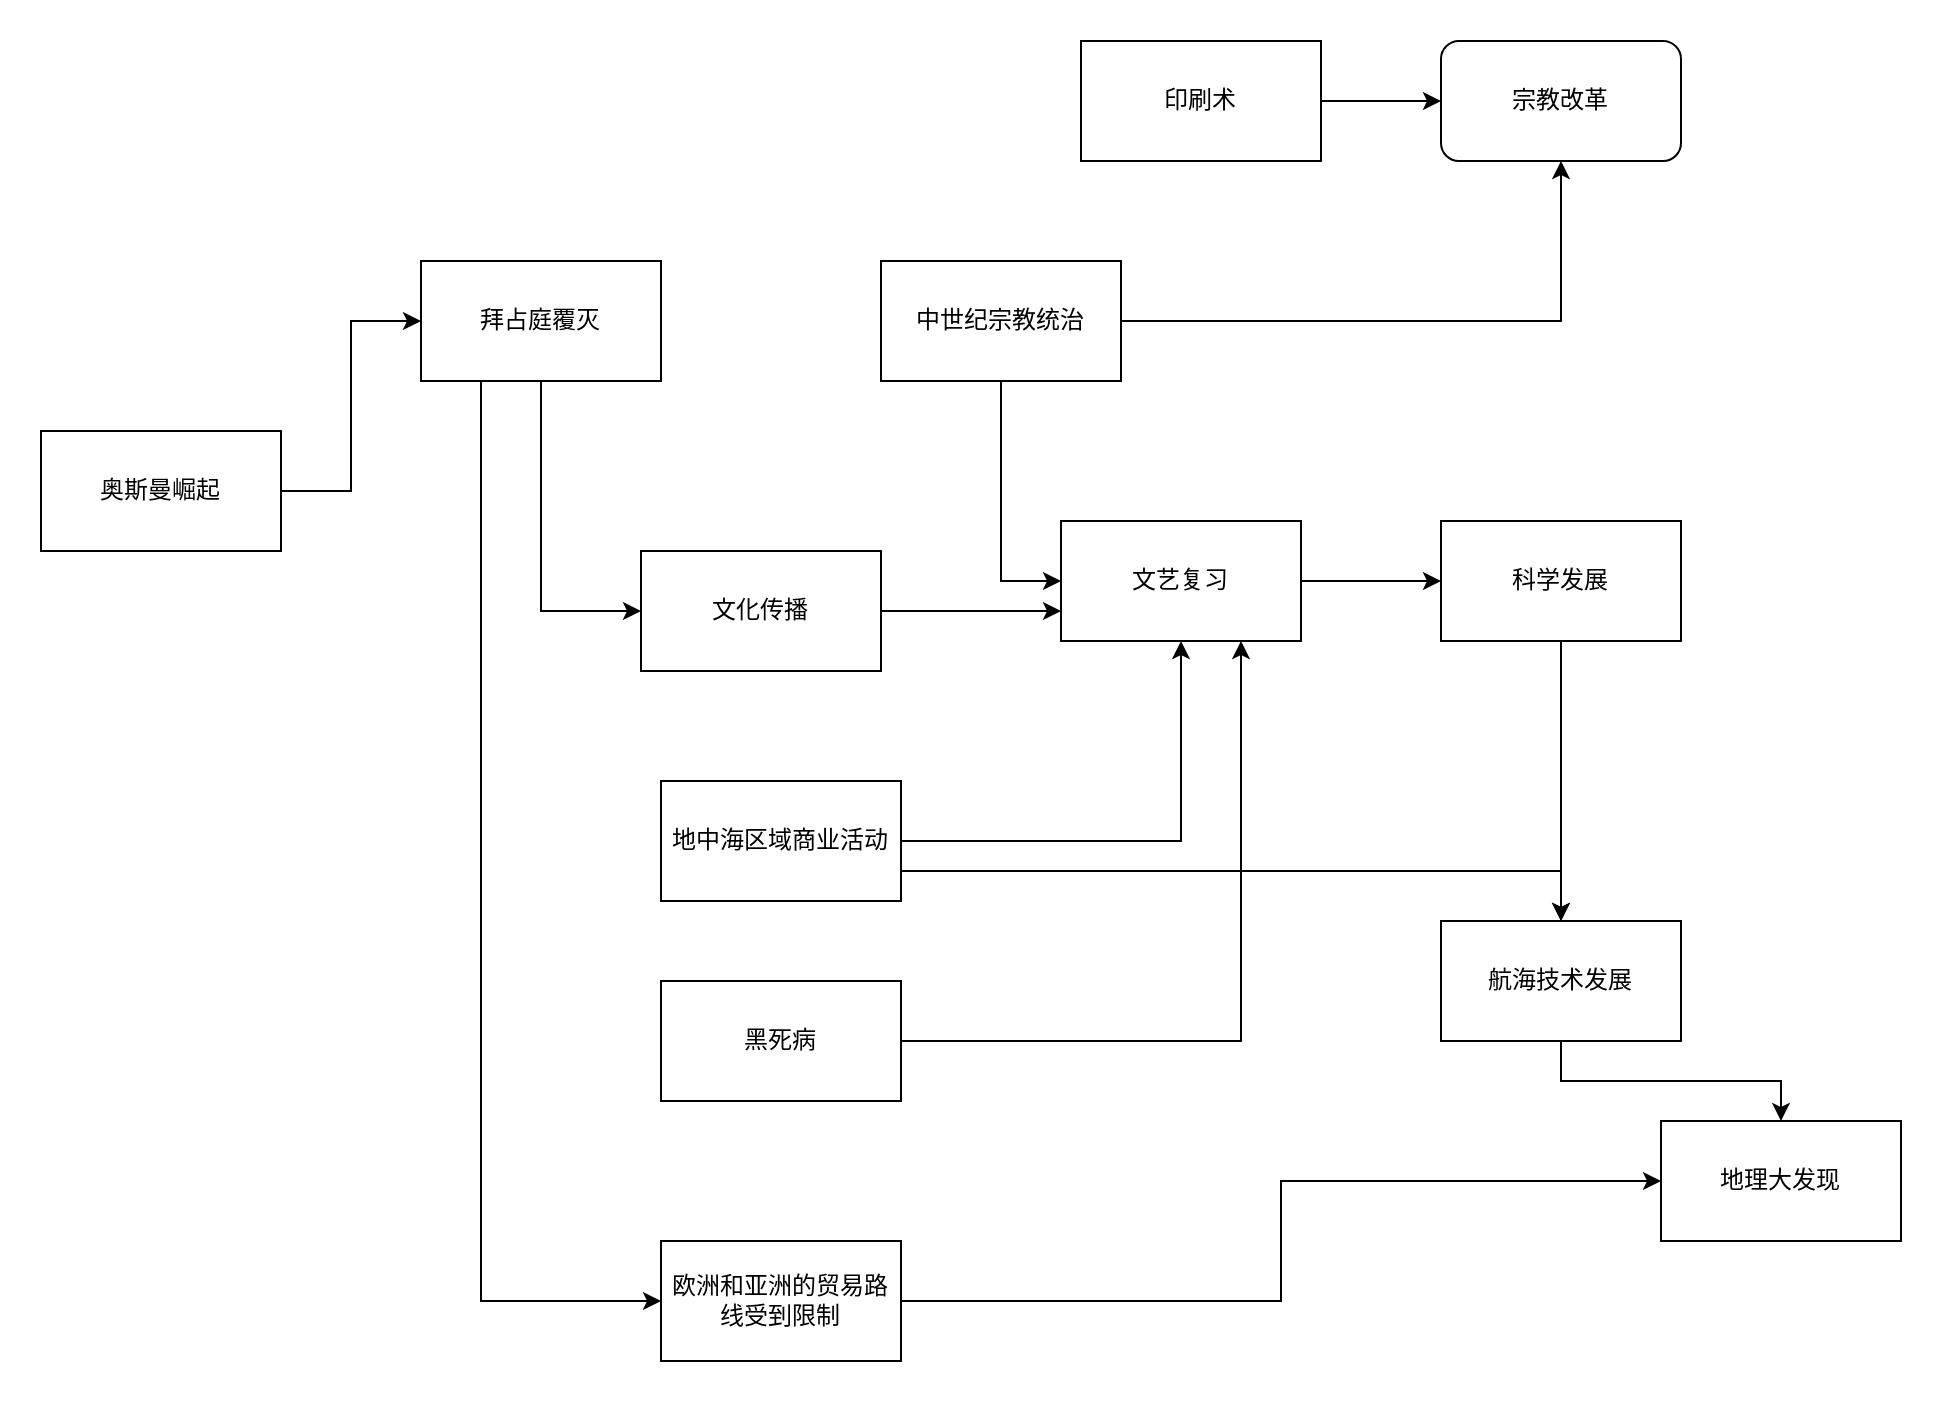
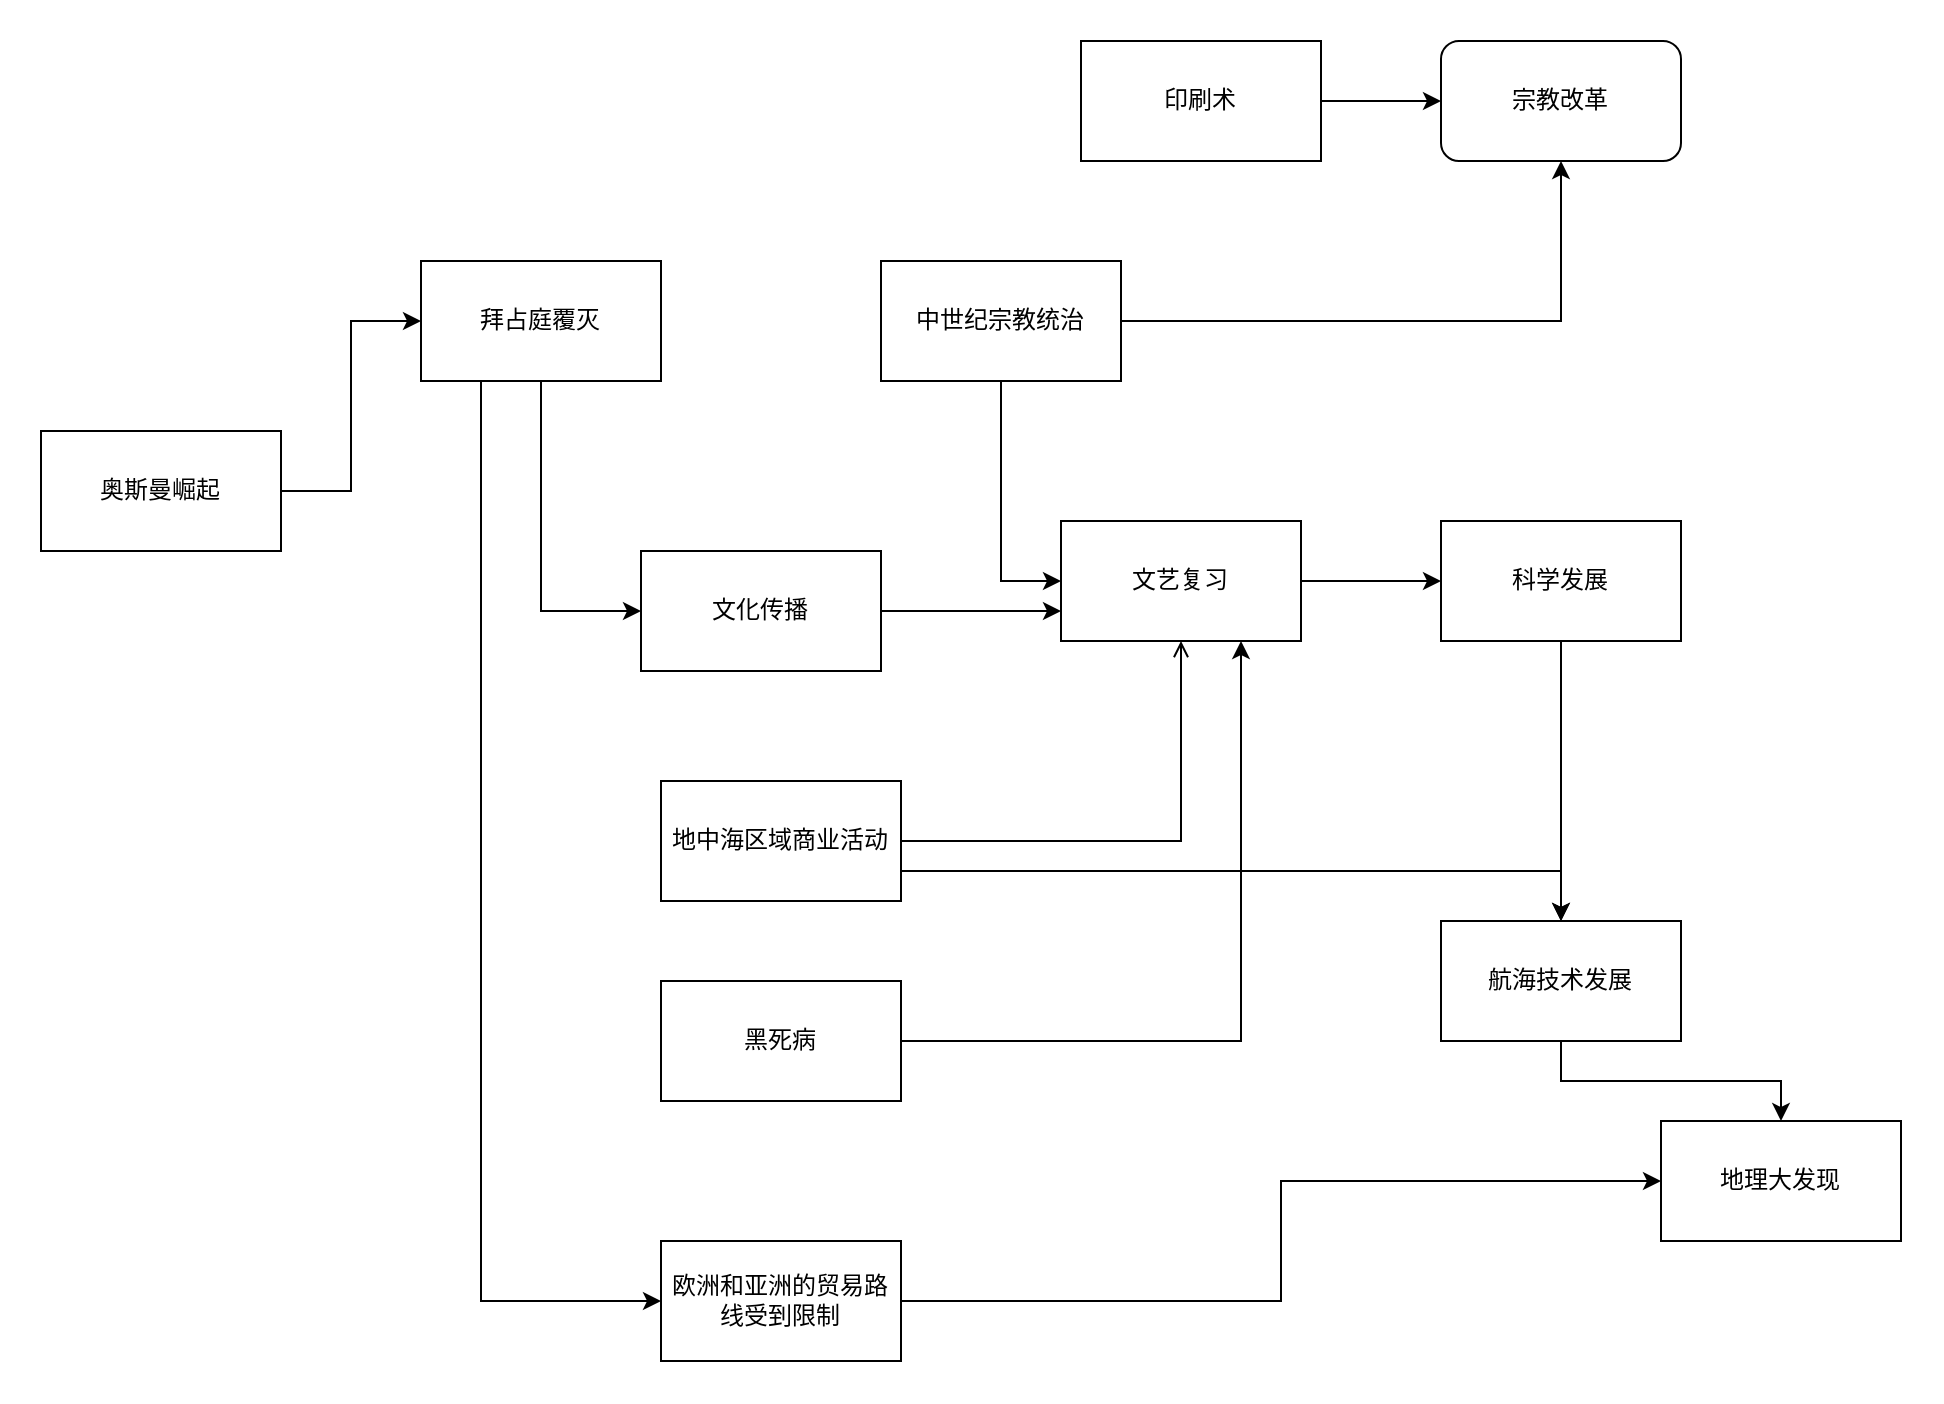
(1181, 656) -> (1181, 652)
